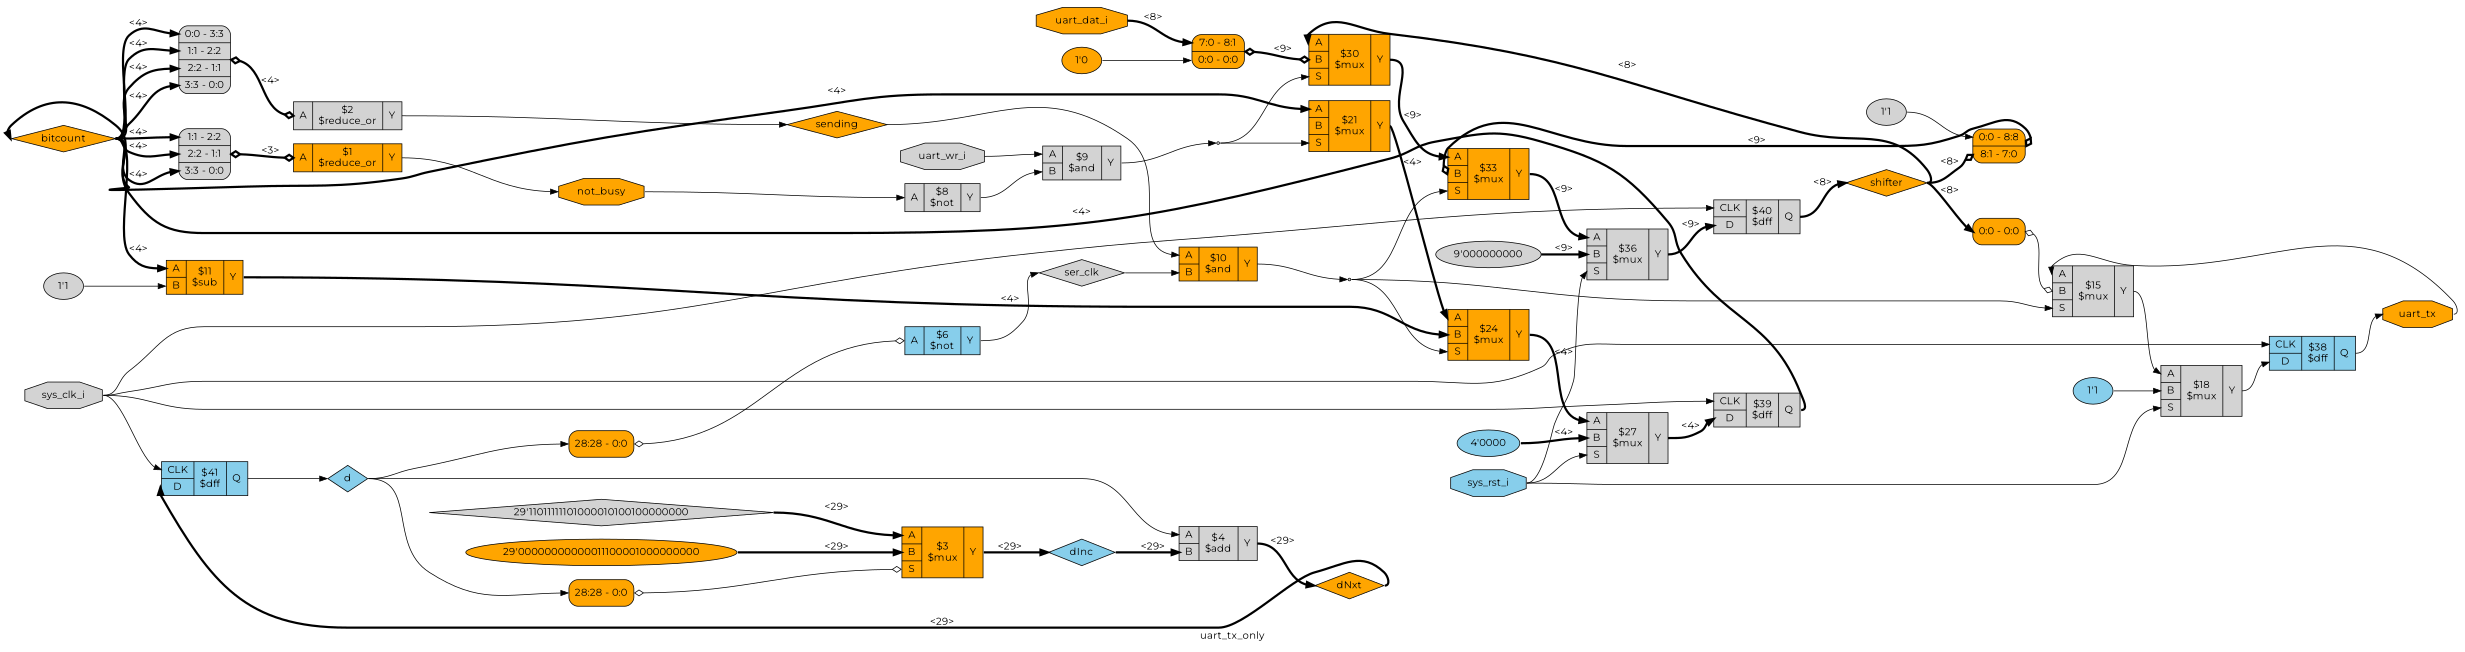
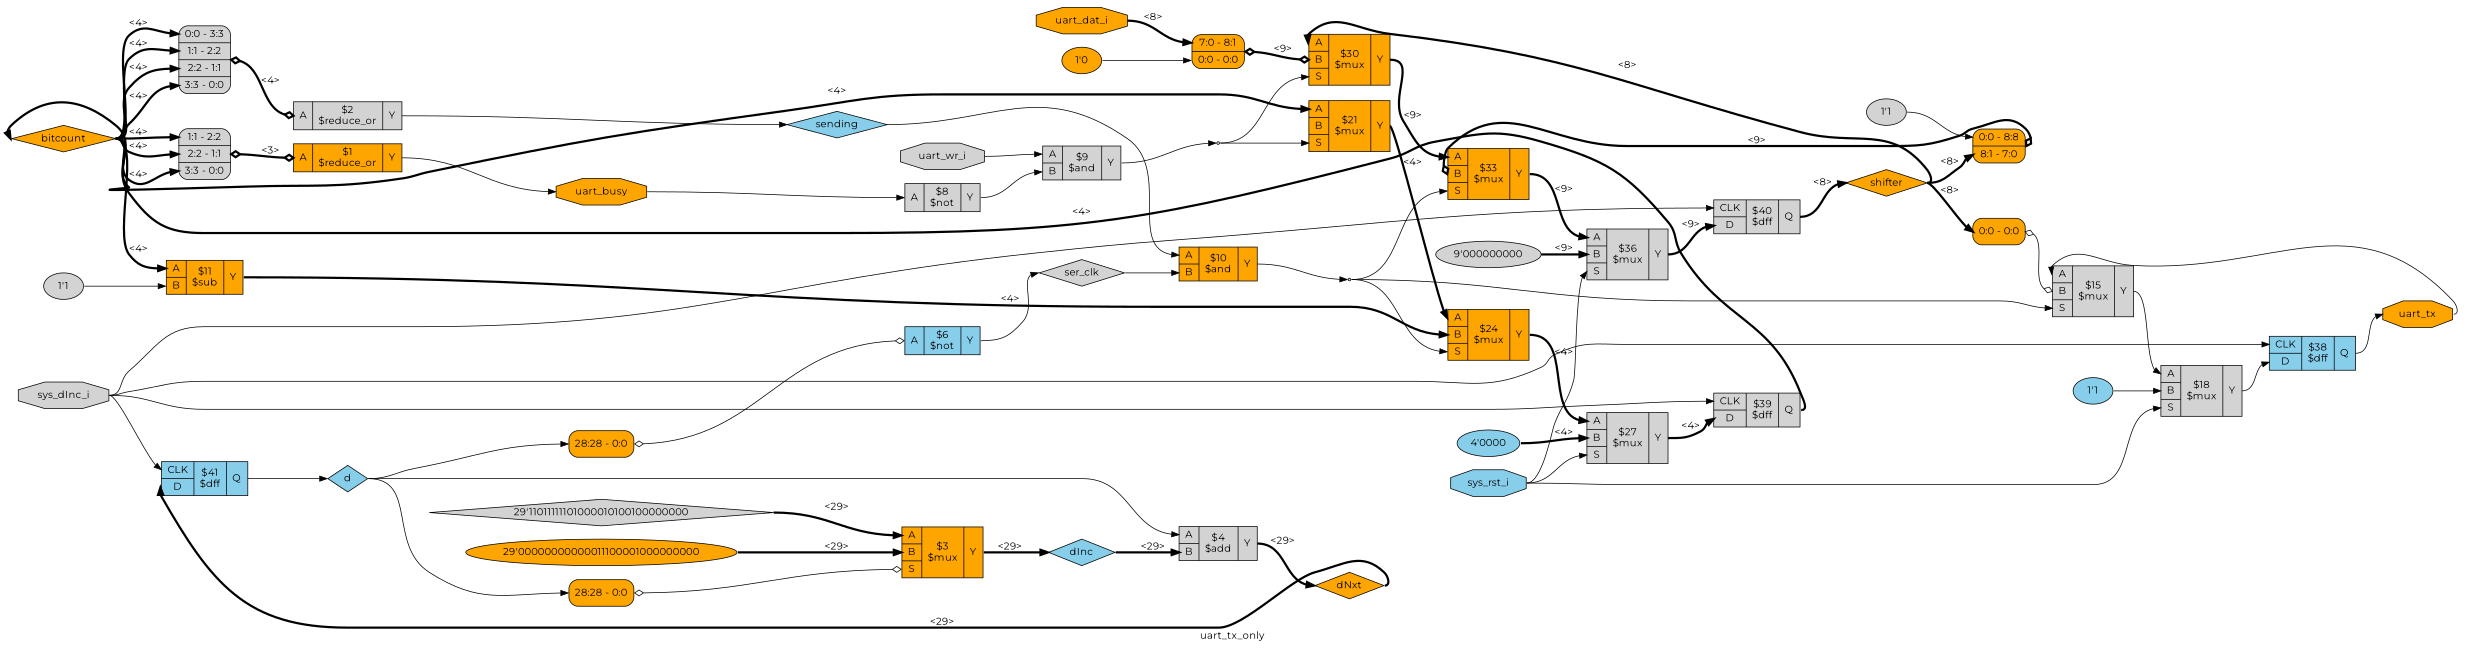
(837, 125) -> (837, 125)
(1949, 176) -> (1949, 175)
(601, 192) -> (601, 192)
(64, 395) -> (64, 395)
